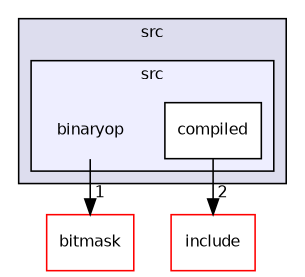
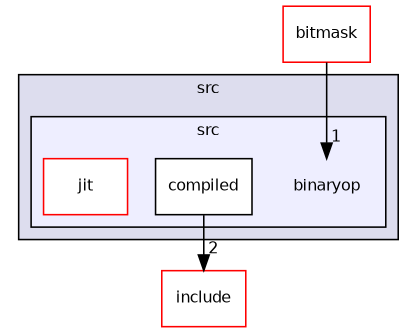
(90, 179) -> (327, 103)
none -> (86, 187)
